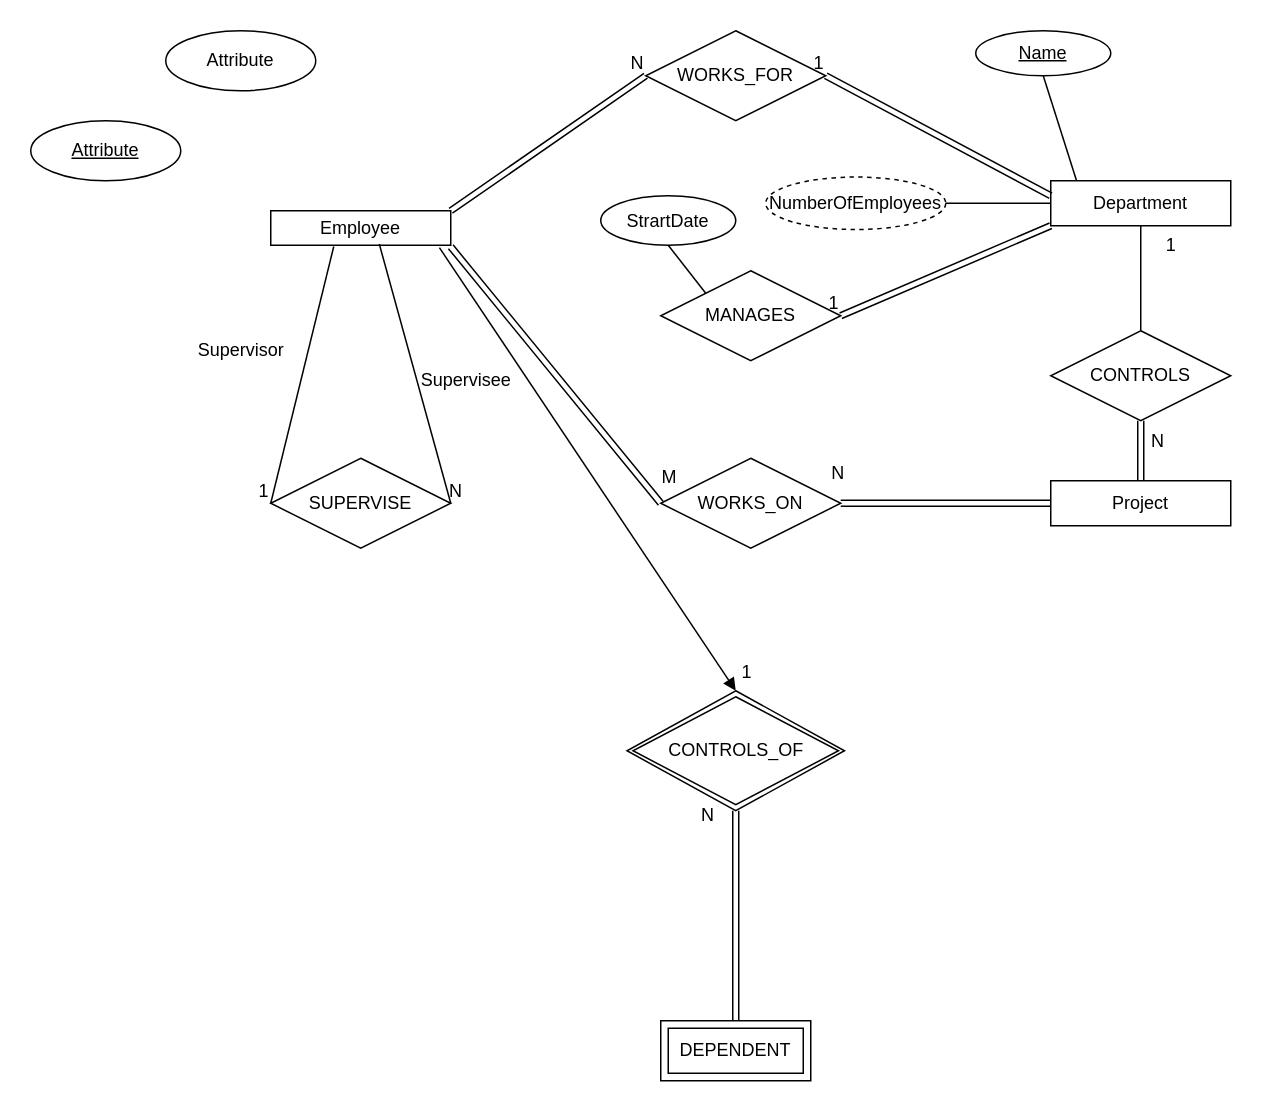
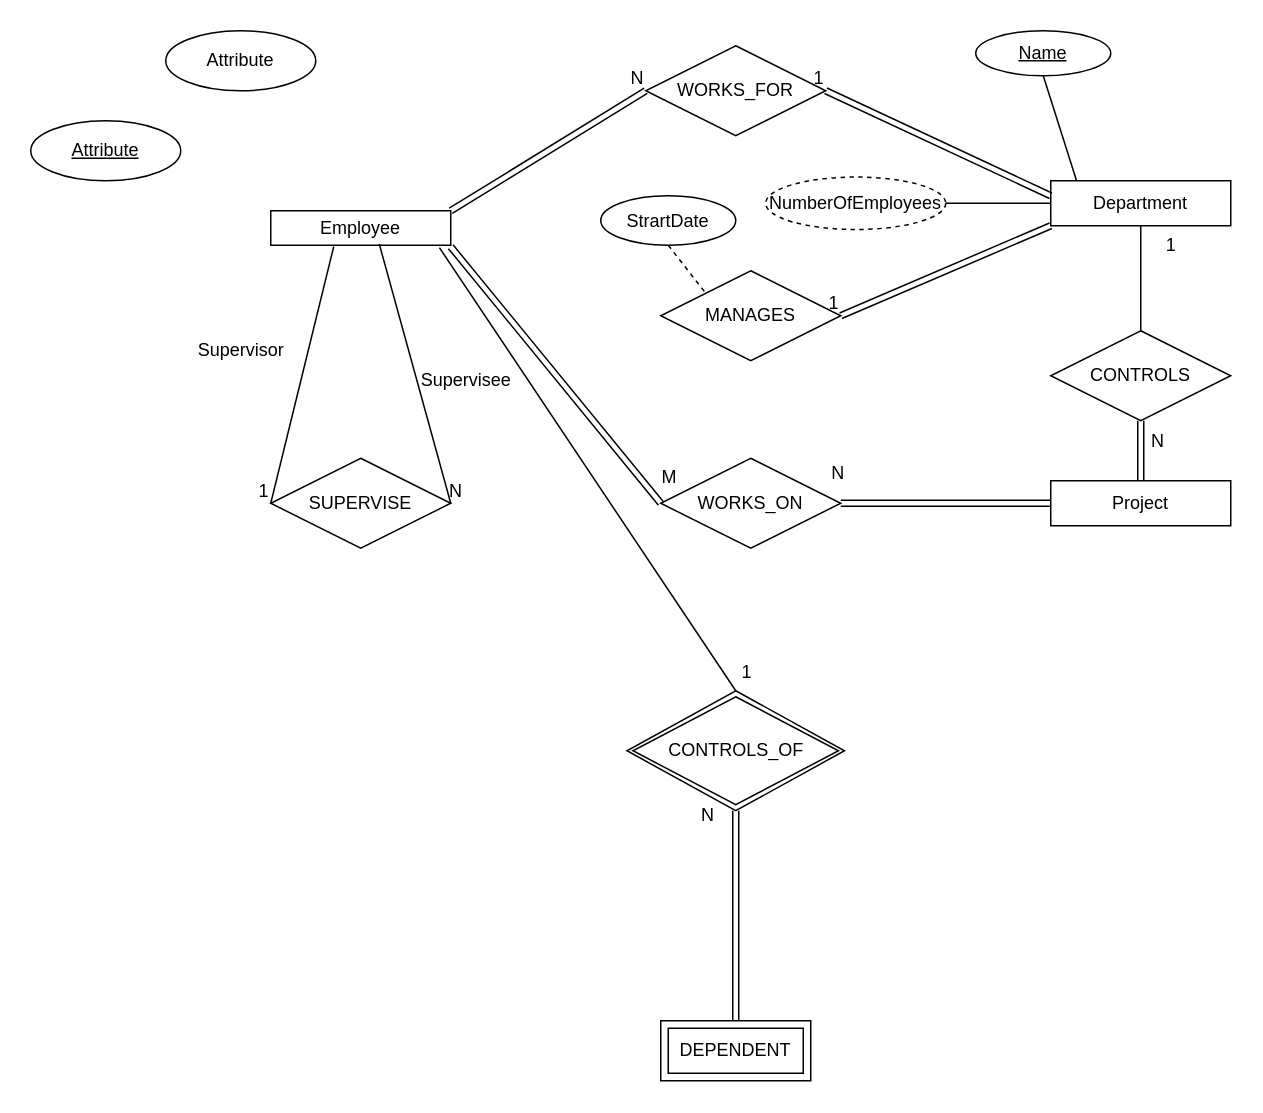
(736, 76) -> (736, 91)
(688, 270) -> (688, 270)
(728, 680) -> (731, 683)
